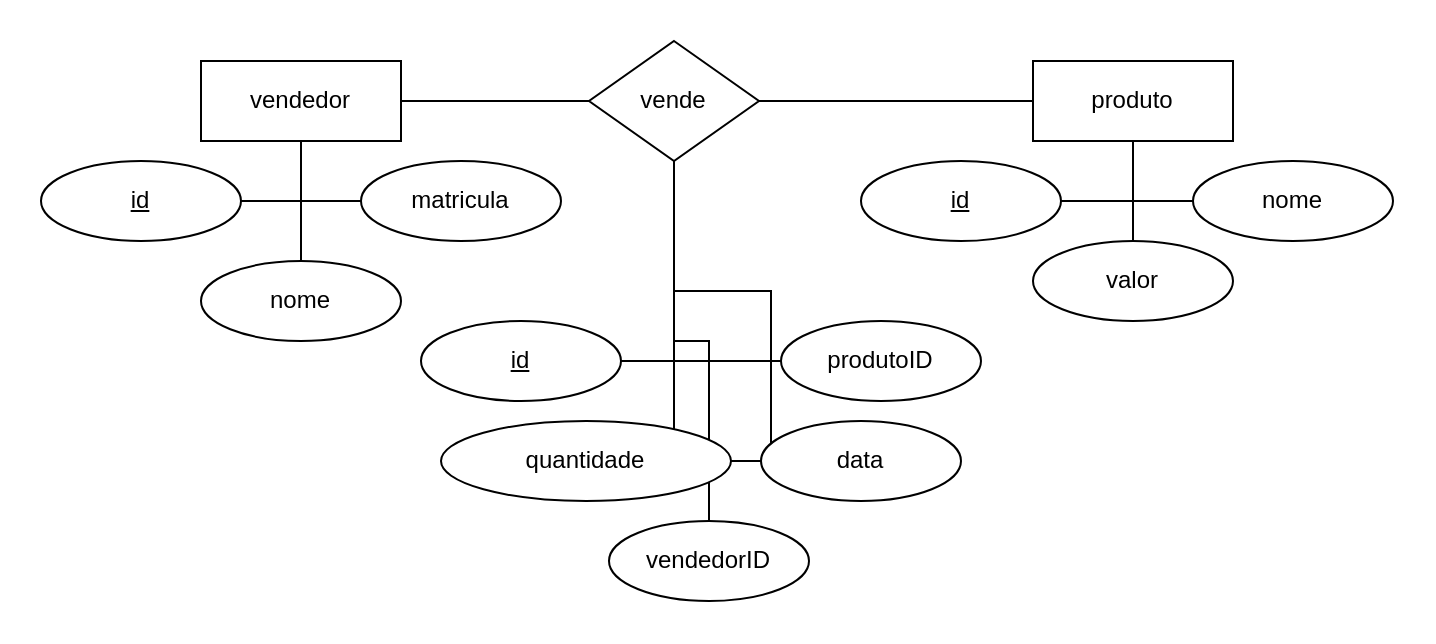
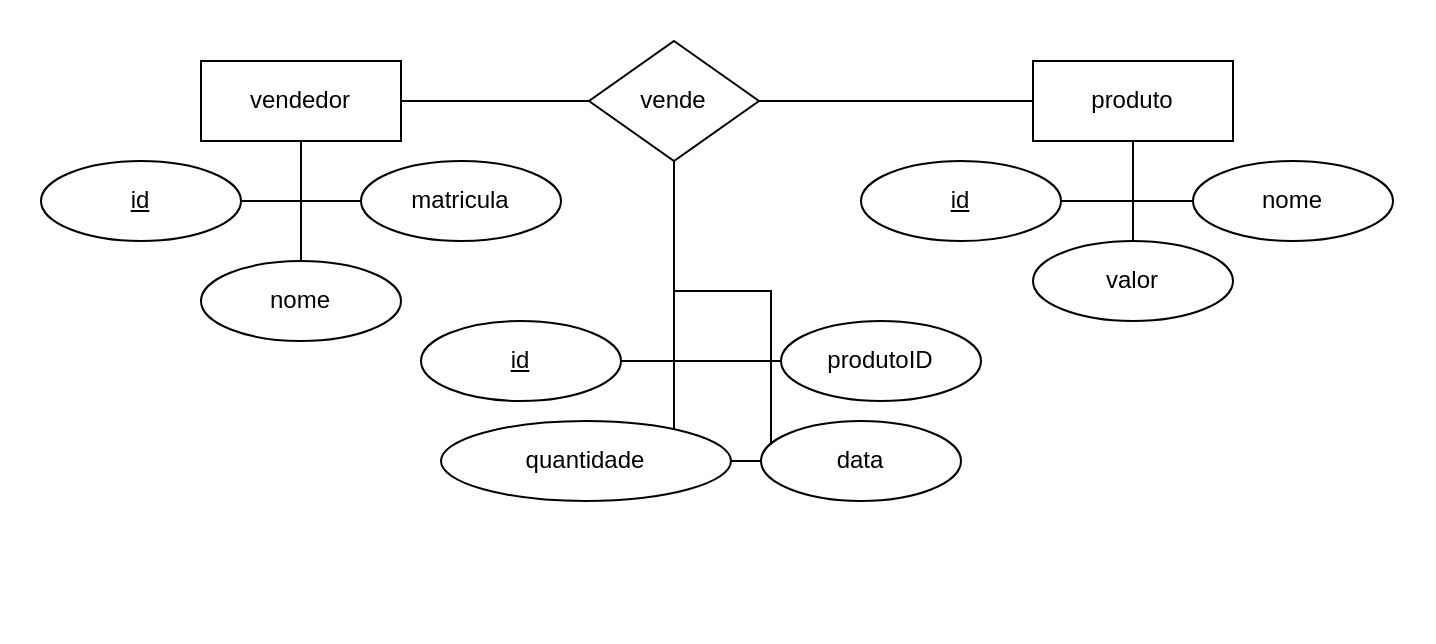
(709, 375) -> none
(709, 561) -> none
